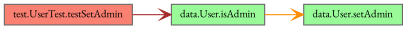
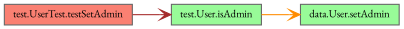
(218, 15) -> (216, 15)
